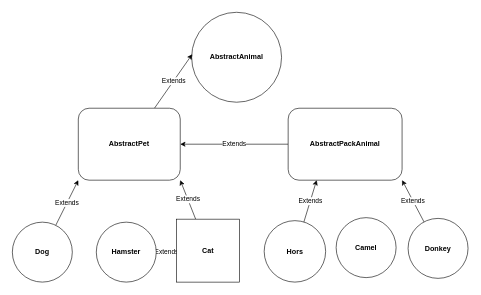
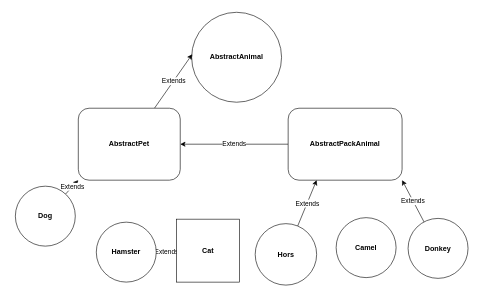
(189, 202) -> none
(42, 252) -> (45, 216)
(295, 252) -> (286, 255)
